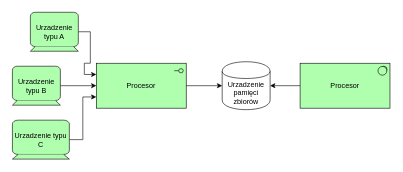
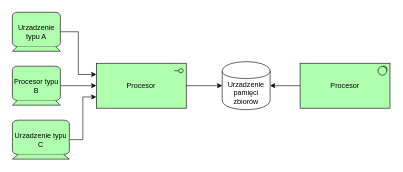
(54, 32) -> (36, 32)
(36, 86) -> (36, 86)
